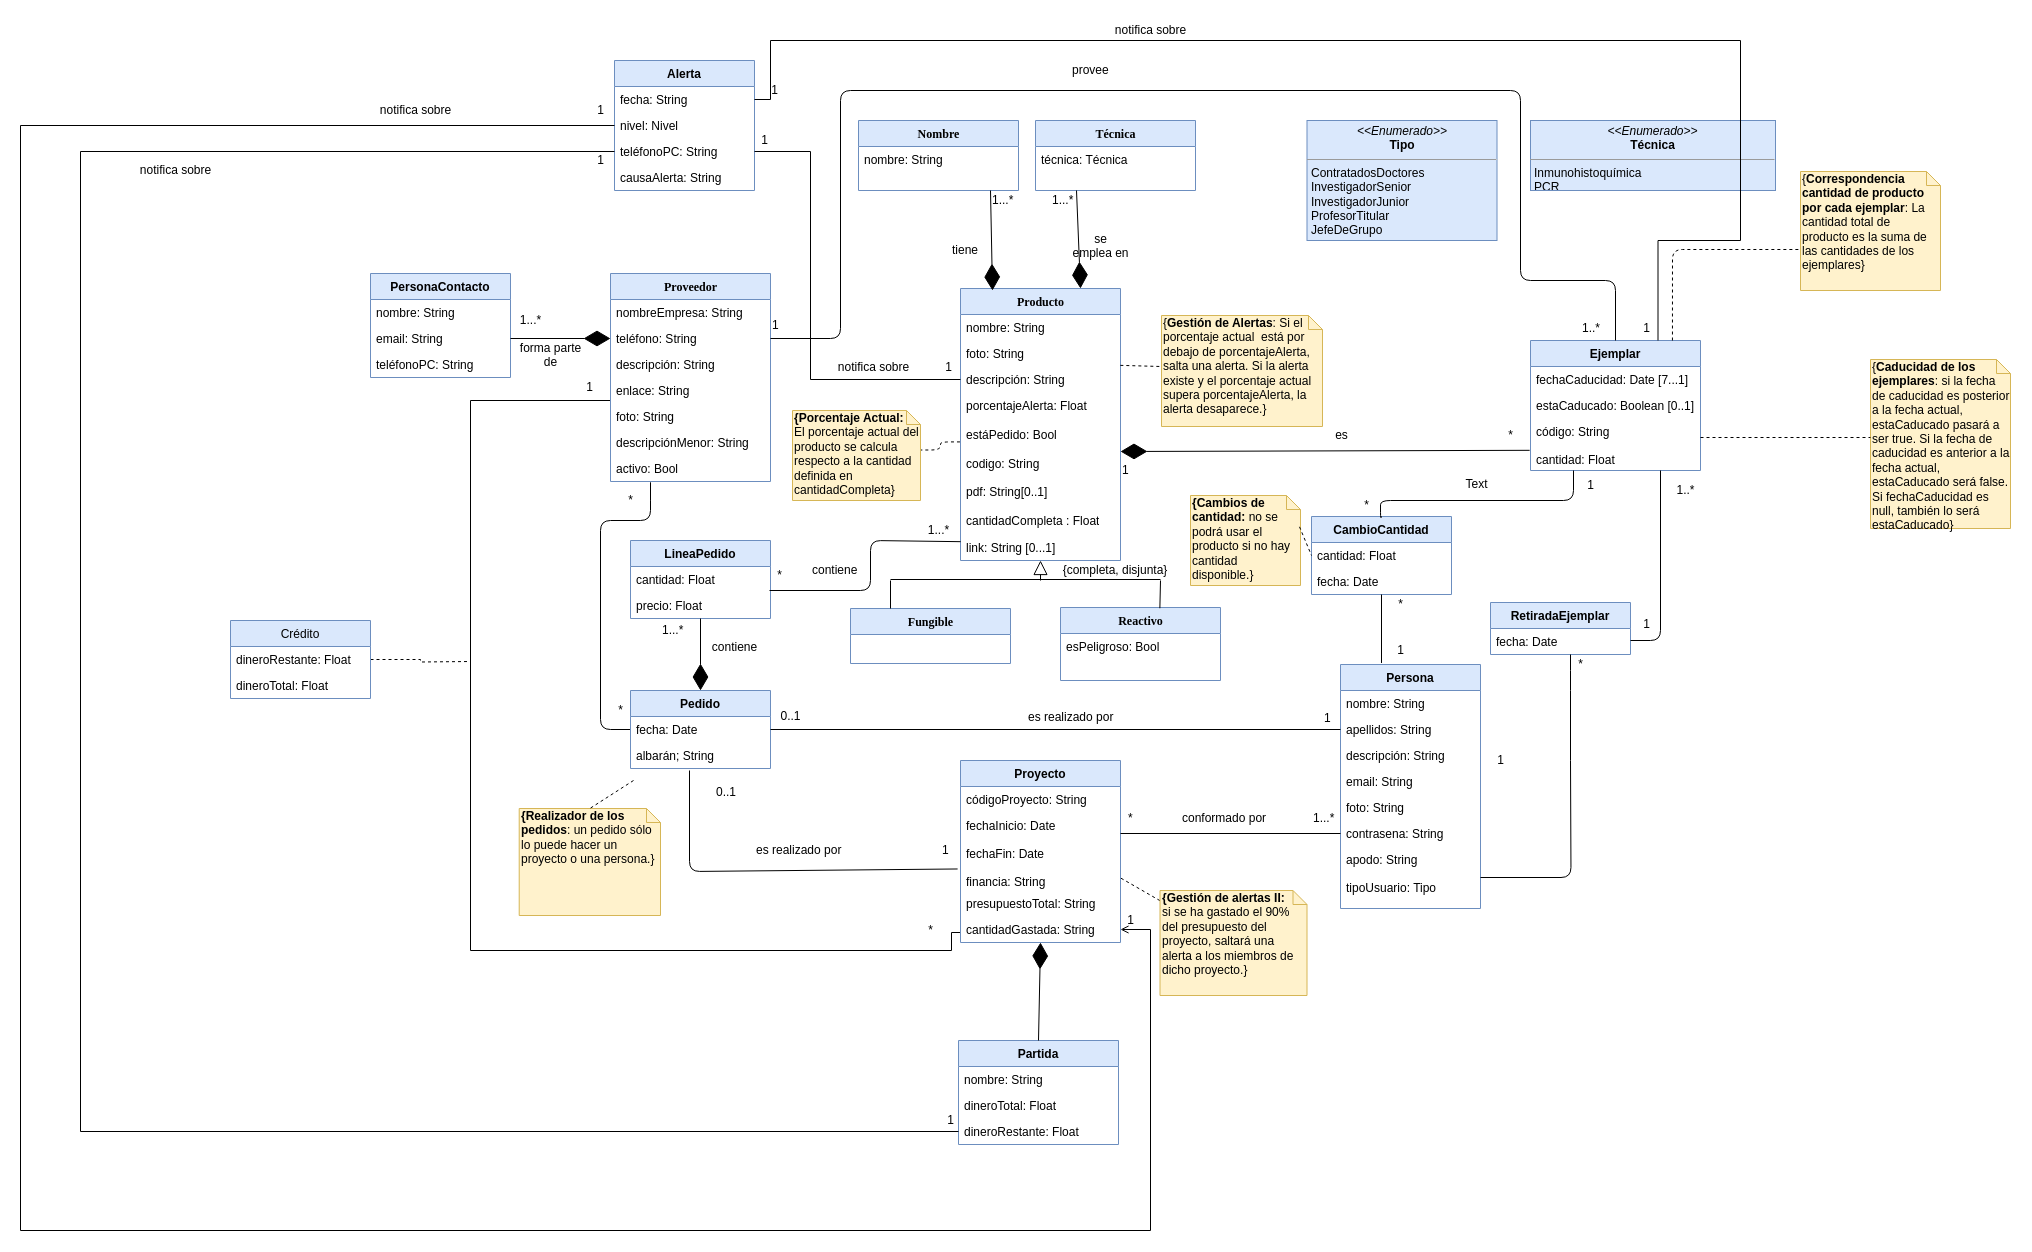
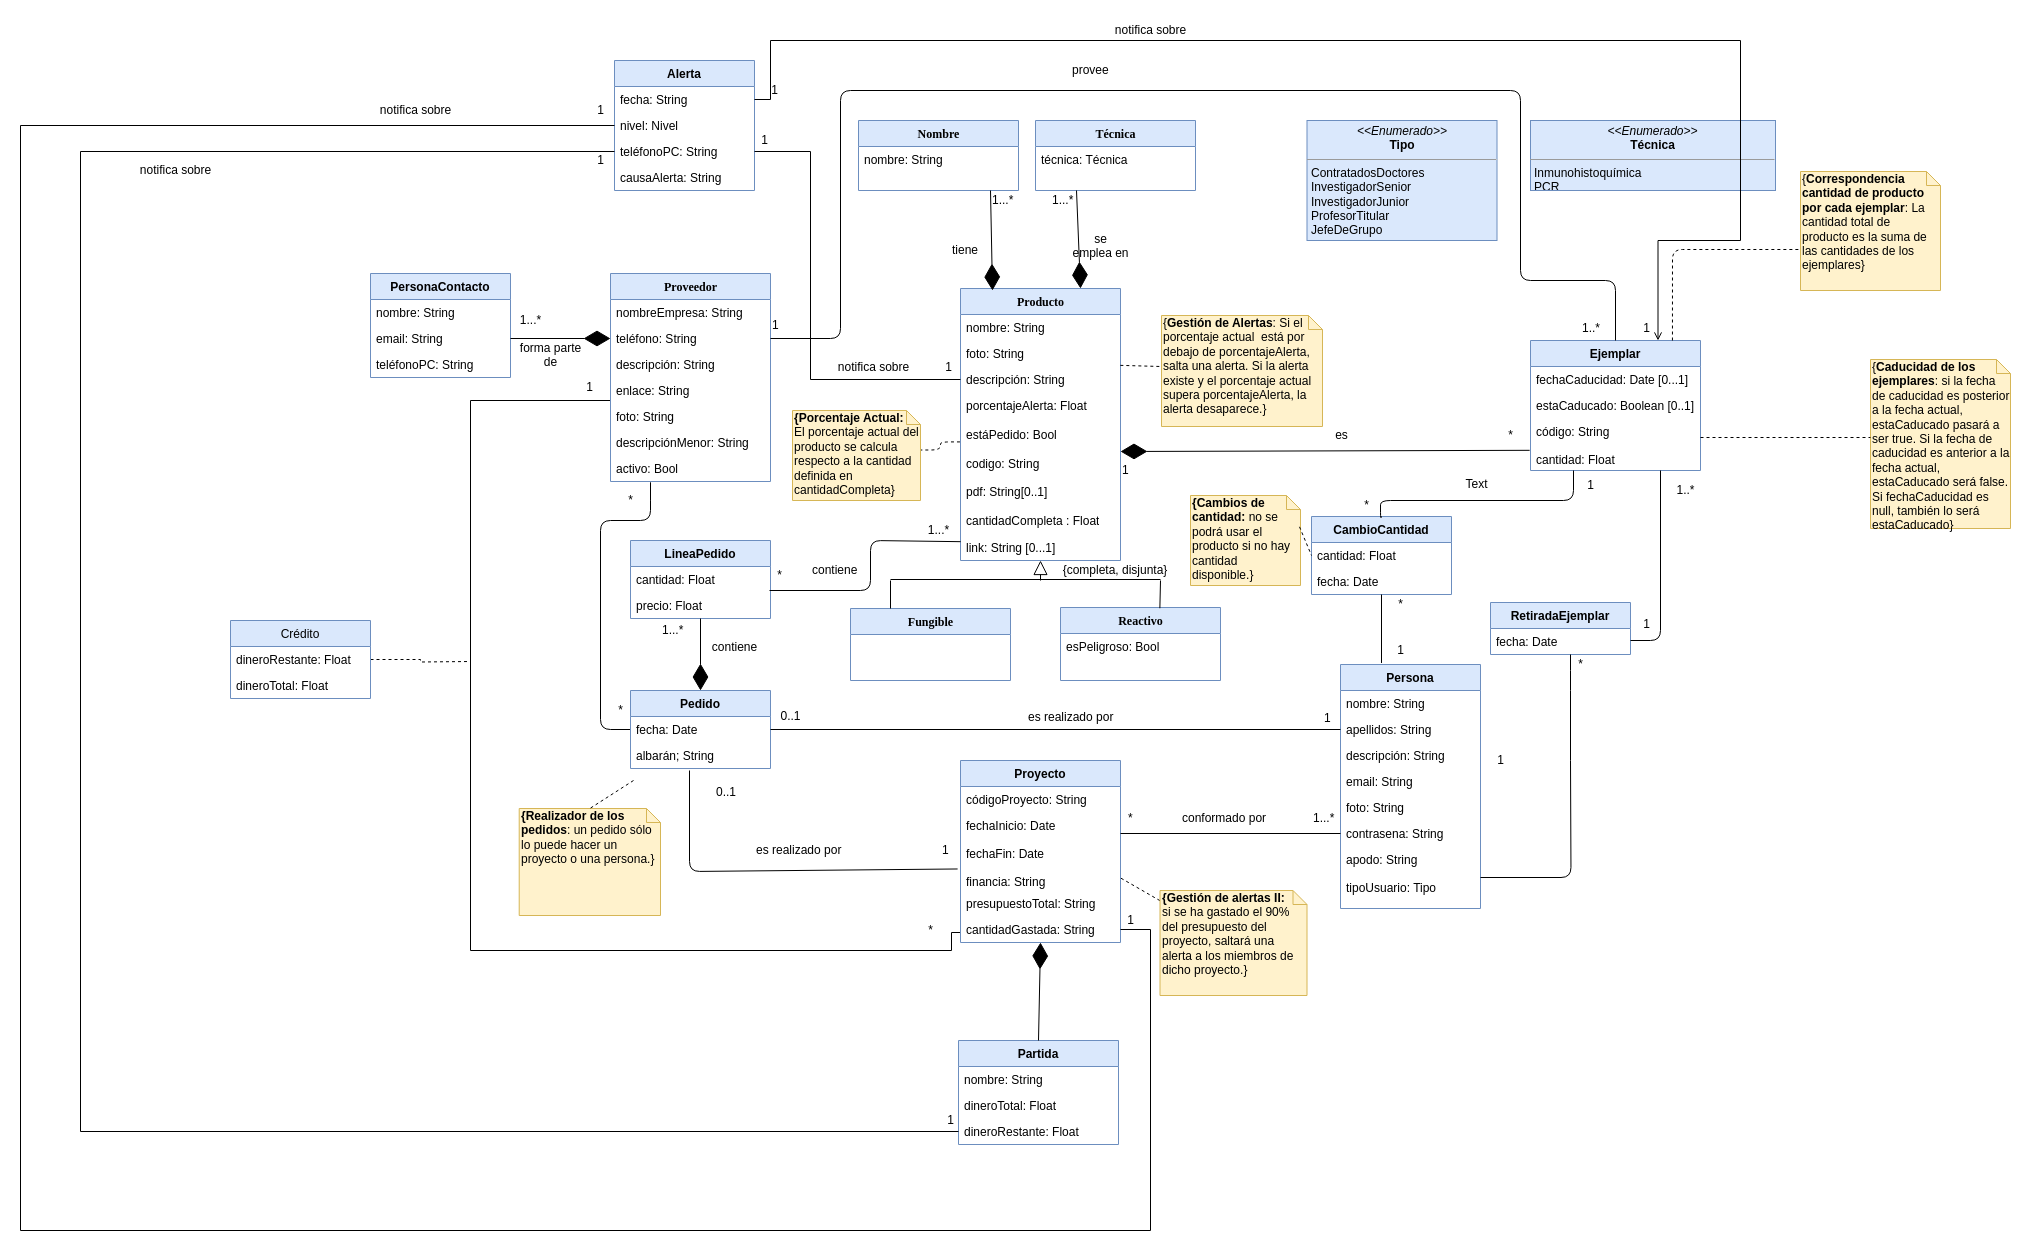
(1658, 335) -> (1658, 334)
(1619, 380) -> (1619, 380)
(931, 636) -> (931, 645)
(1126, 930) -> (1126, 930)
